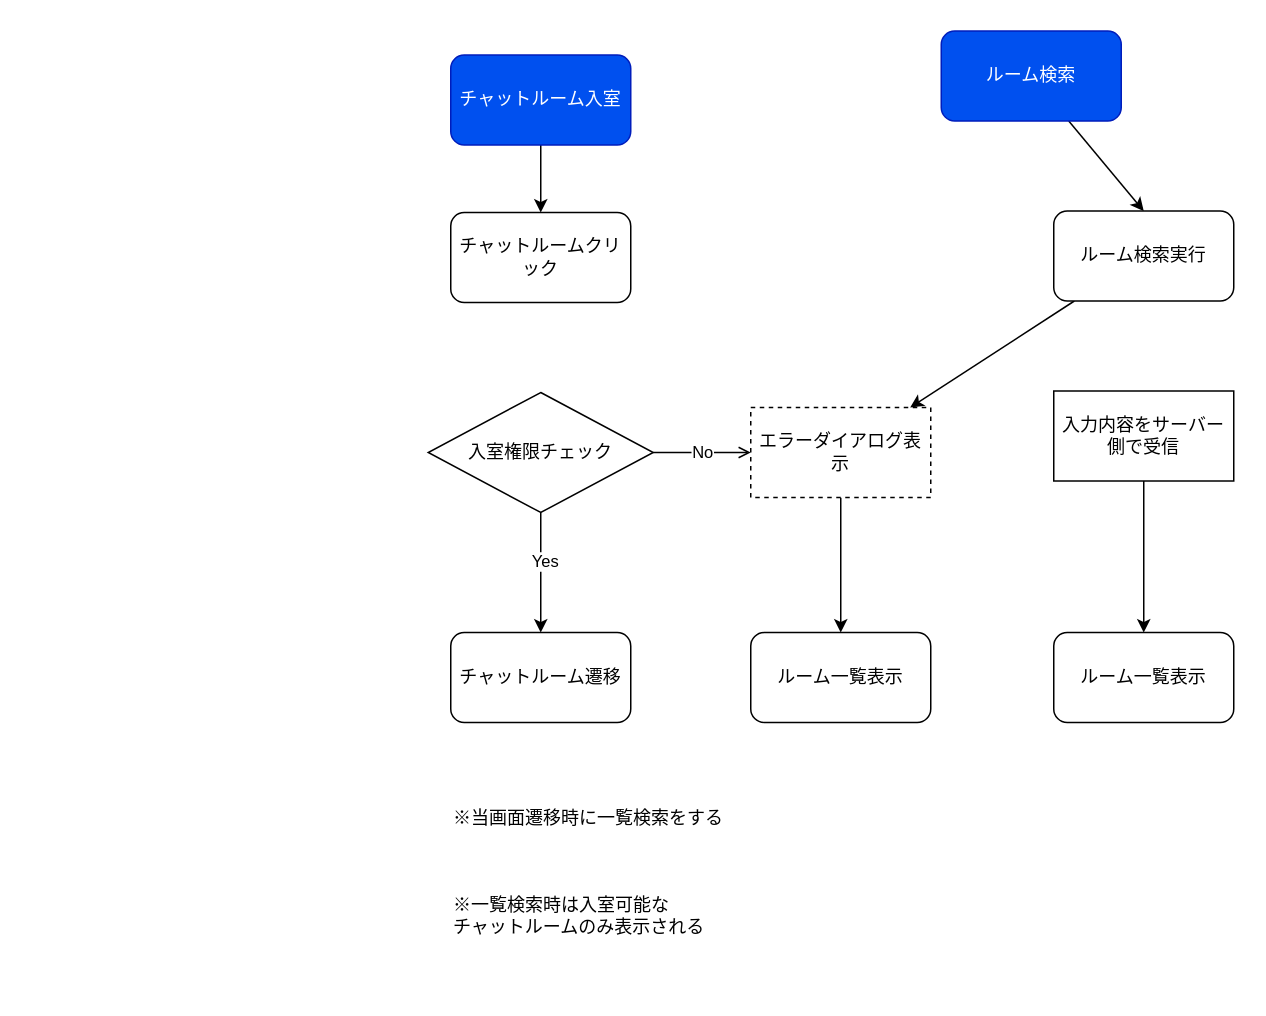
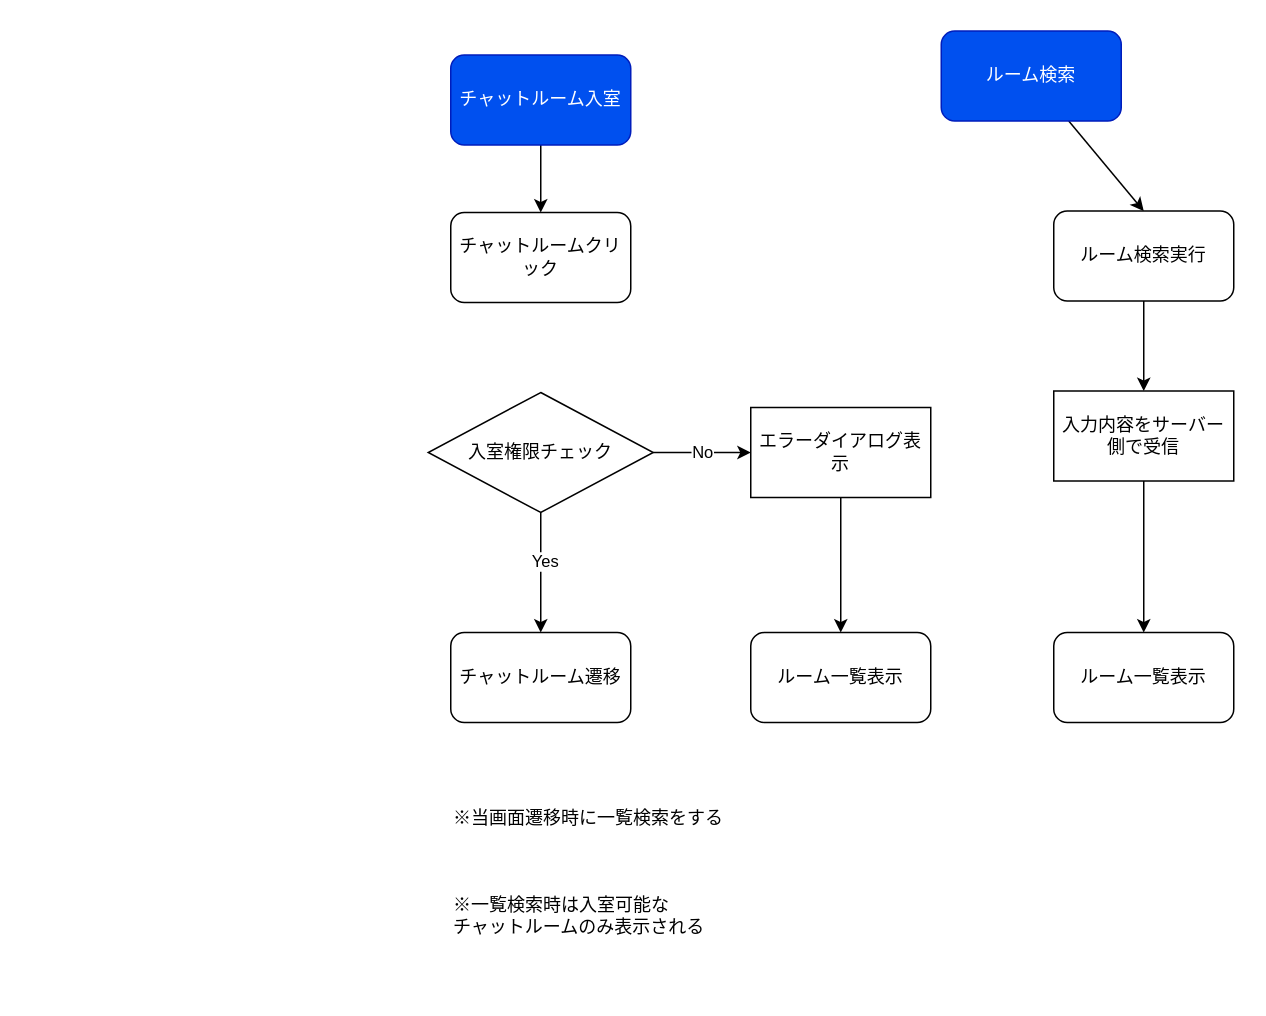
(996, 351) -> (1144, 341)
(741, 452) -> (739, 452)
(841, 452) -> (841, 452)
